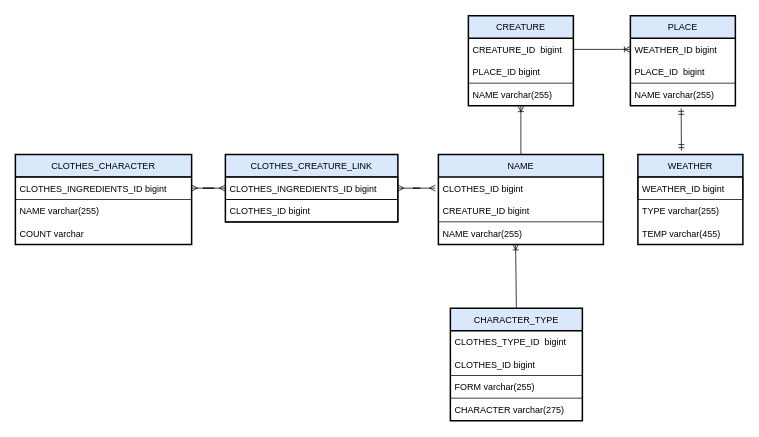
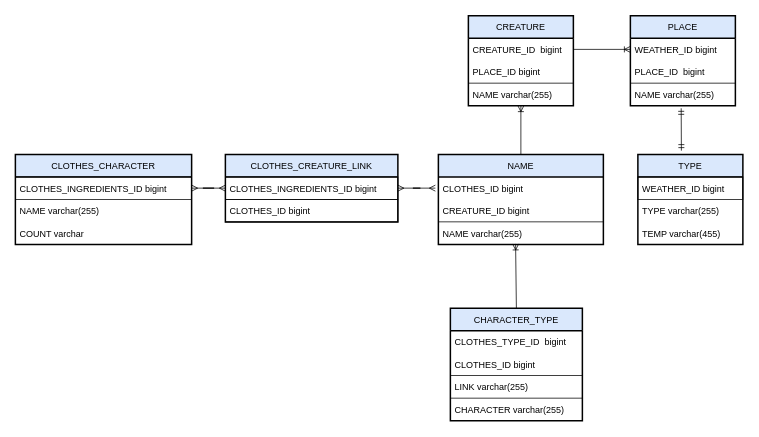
(690, 166) -> (690, 166)
(496, 387) -> (496, 387)
(509, 410) -> (509, 410)
